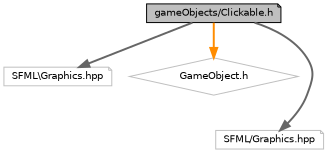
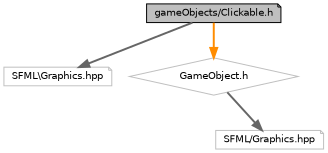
(309, 62) -> (241, 108)
